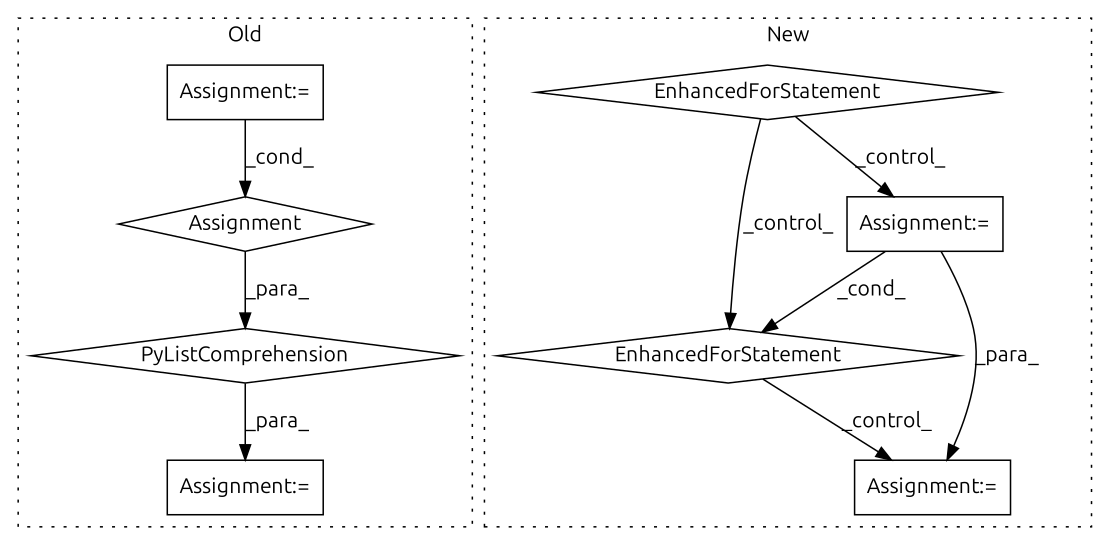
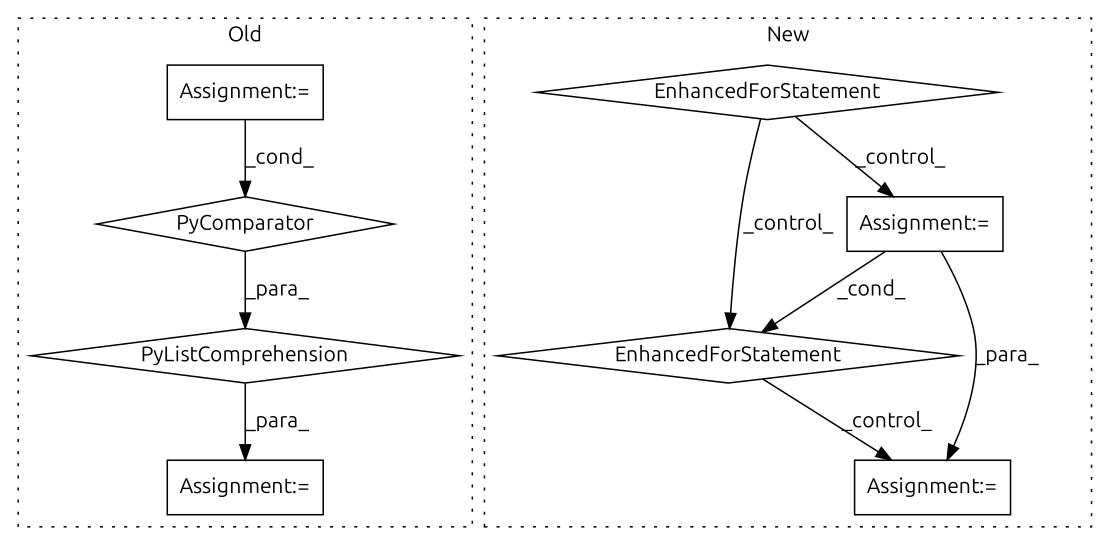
(245, 224) -> (245, 224)
